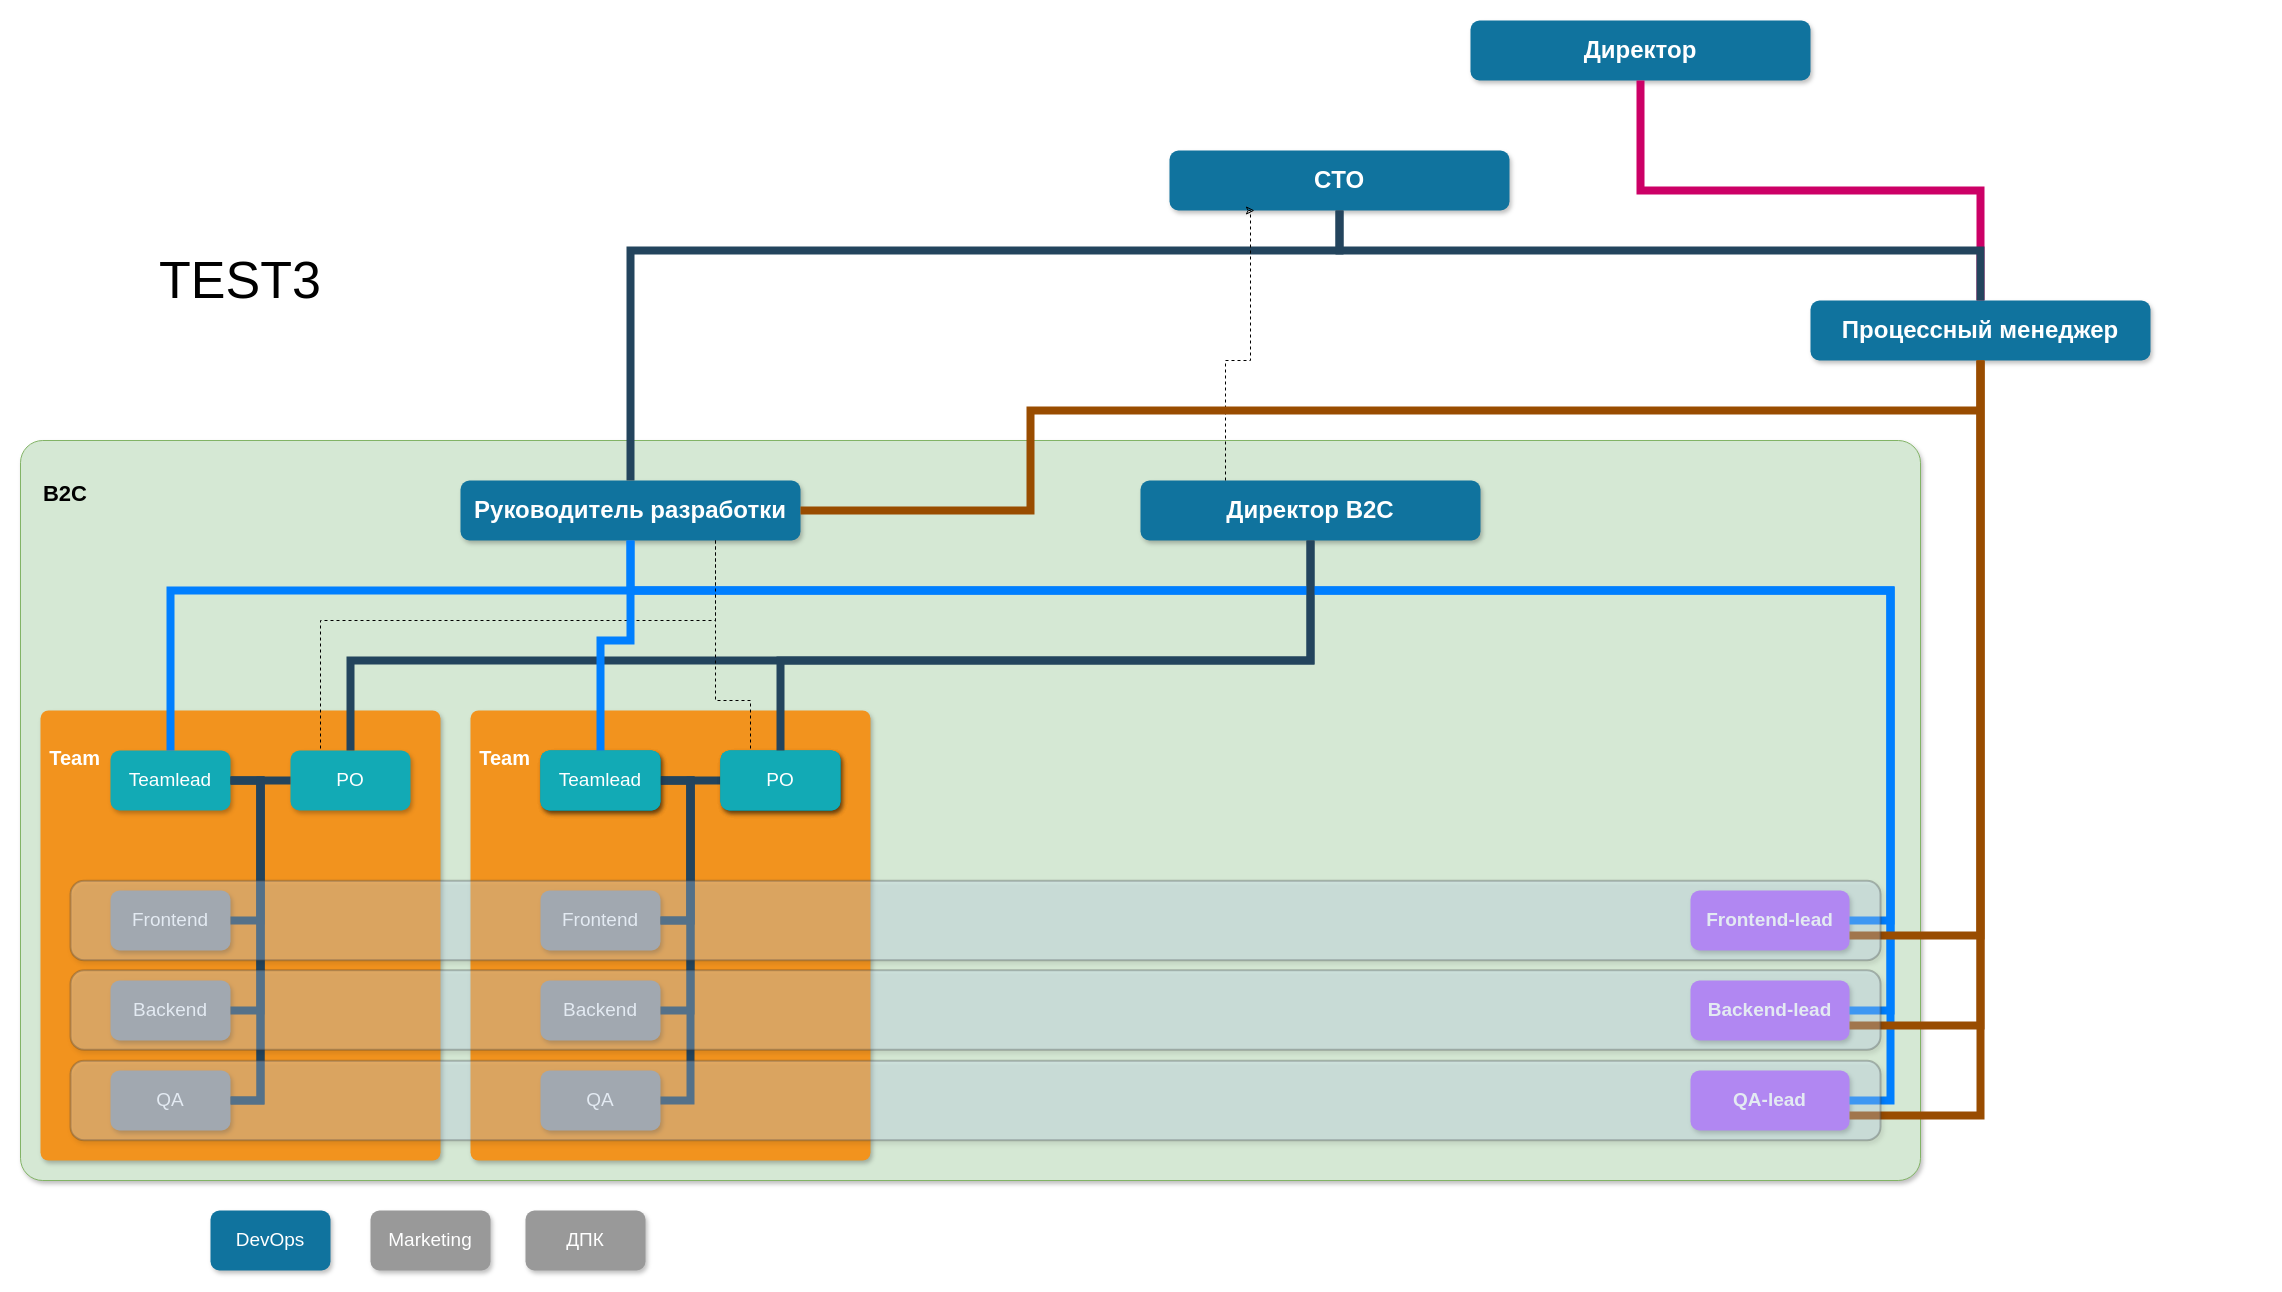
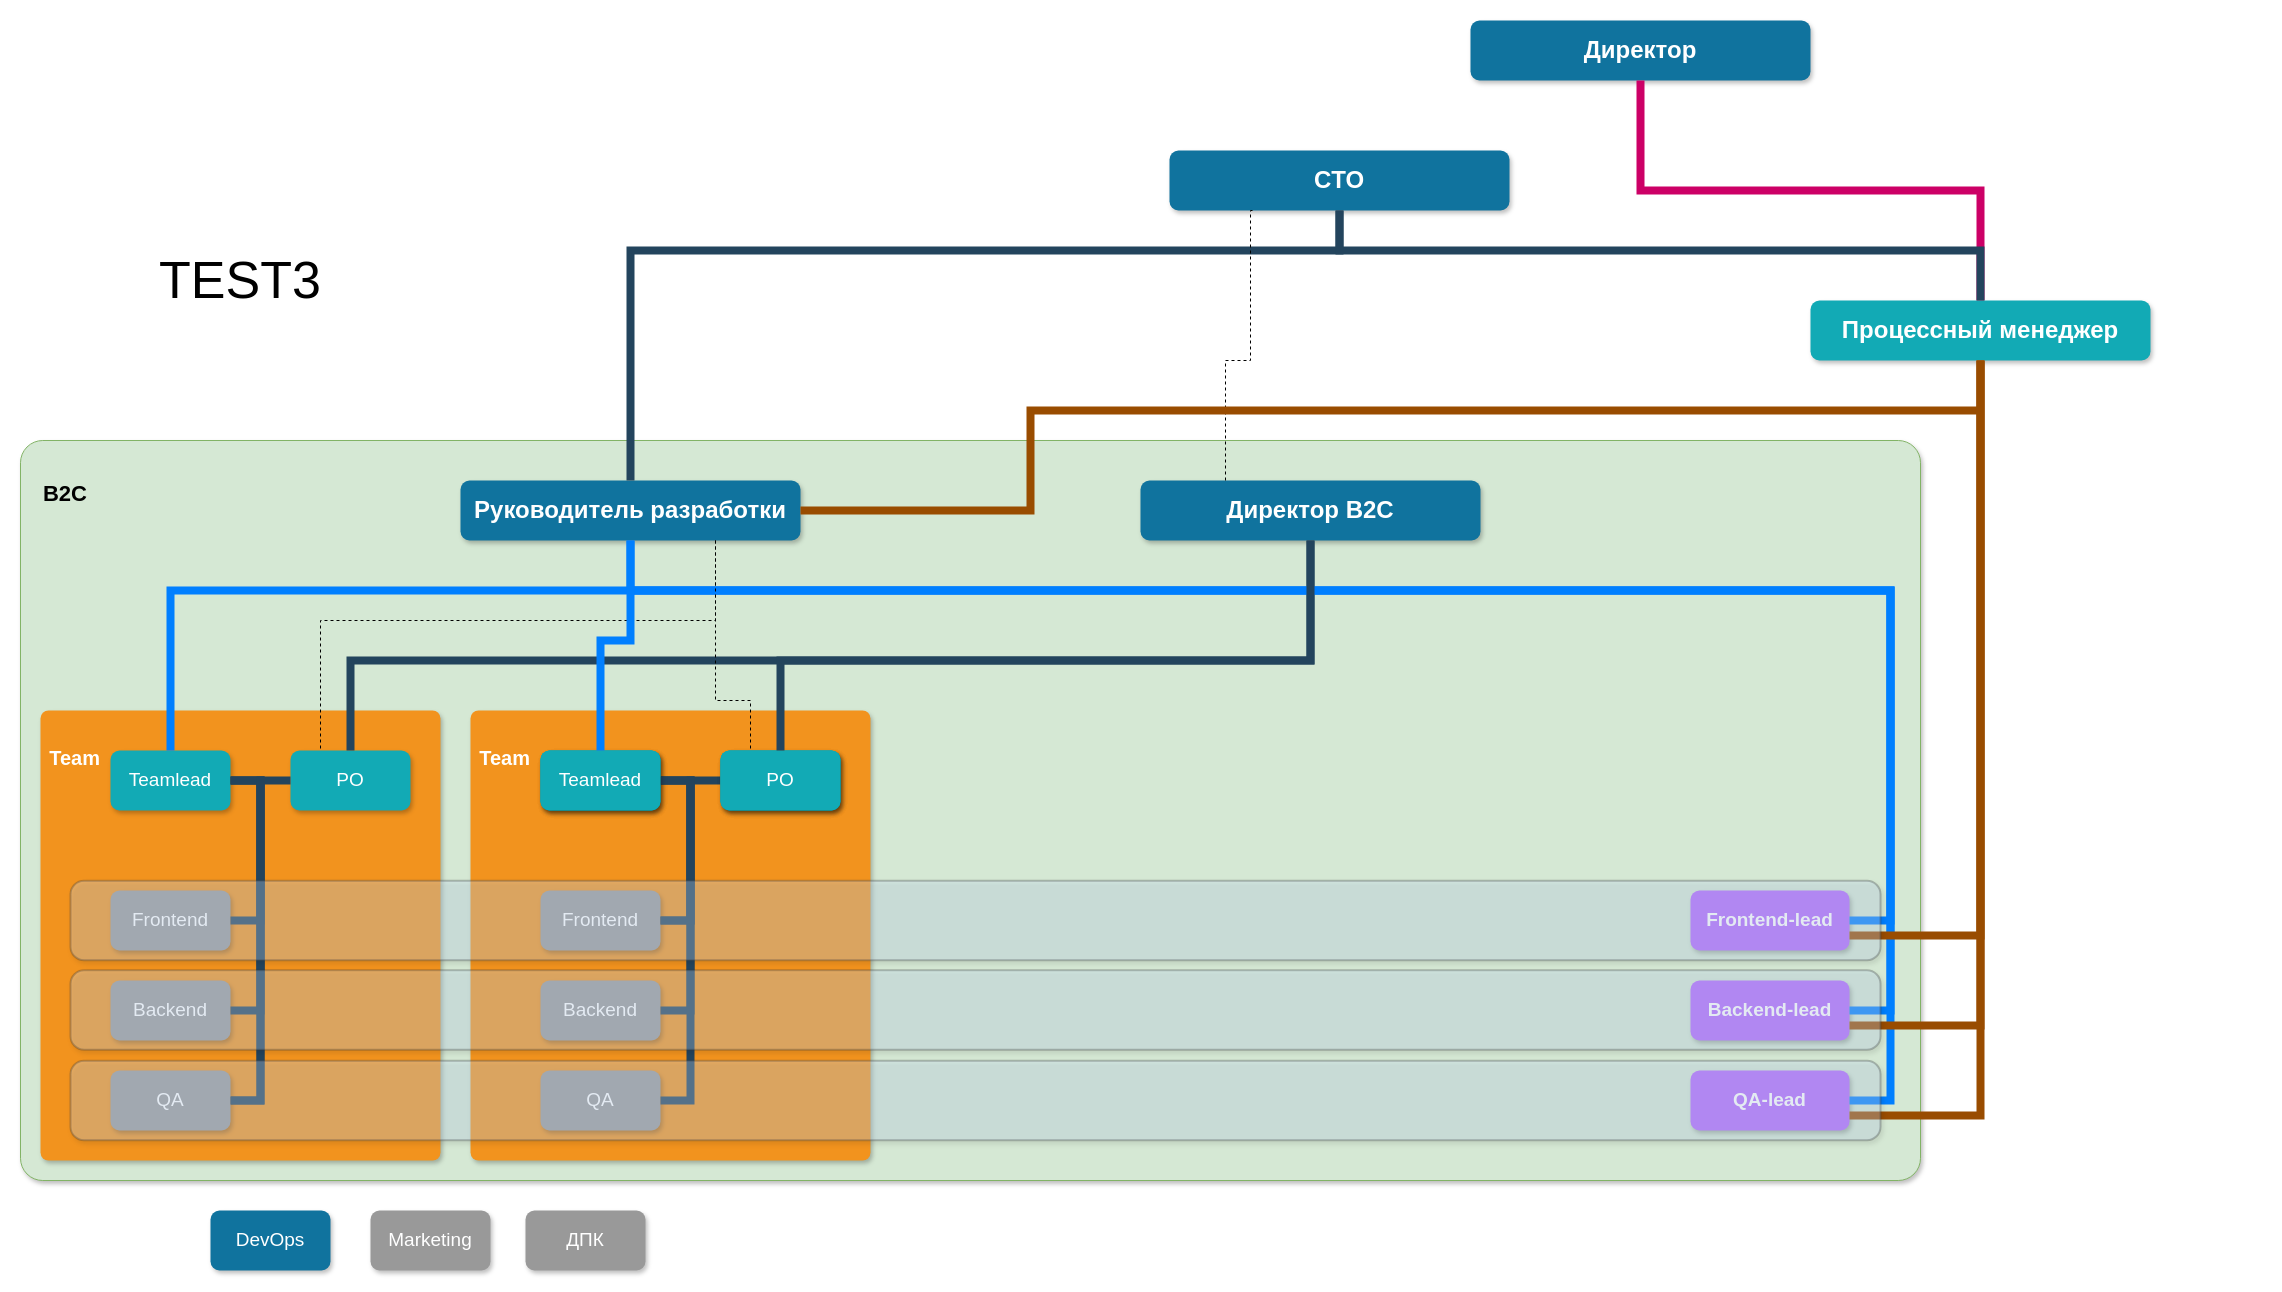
(1251, 212) -> (1251, 211)
(1981, 331) -> (1981, 331)
